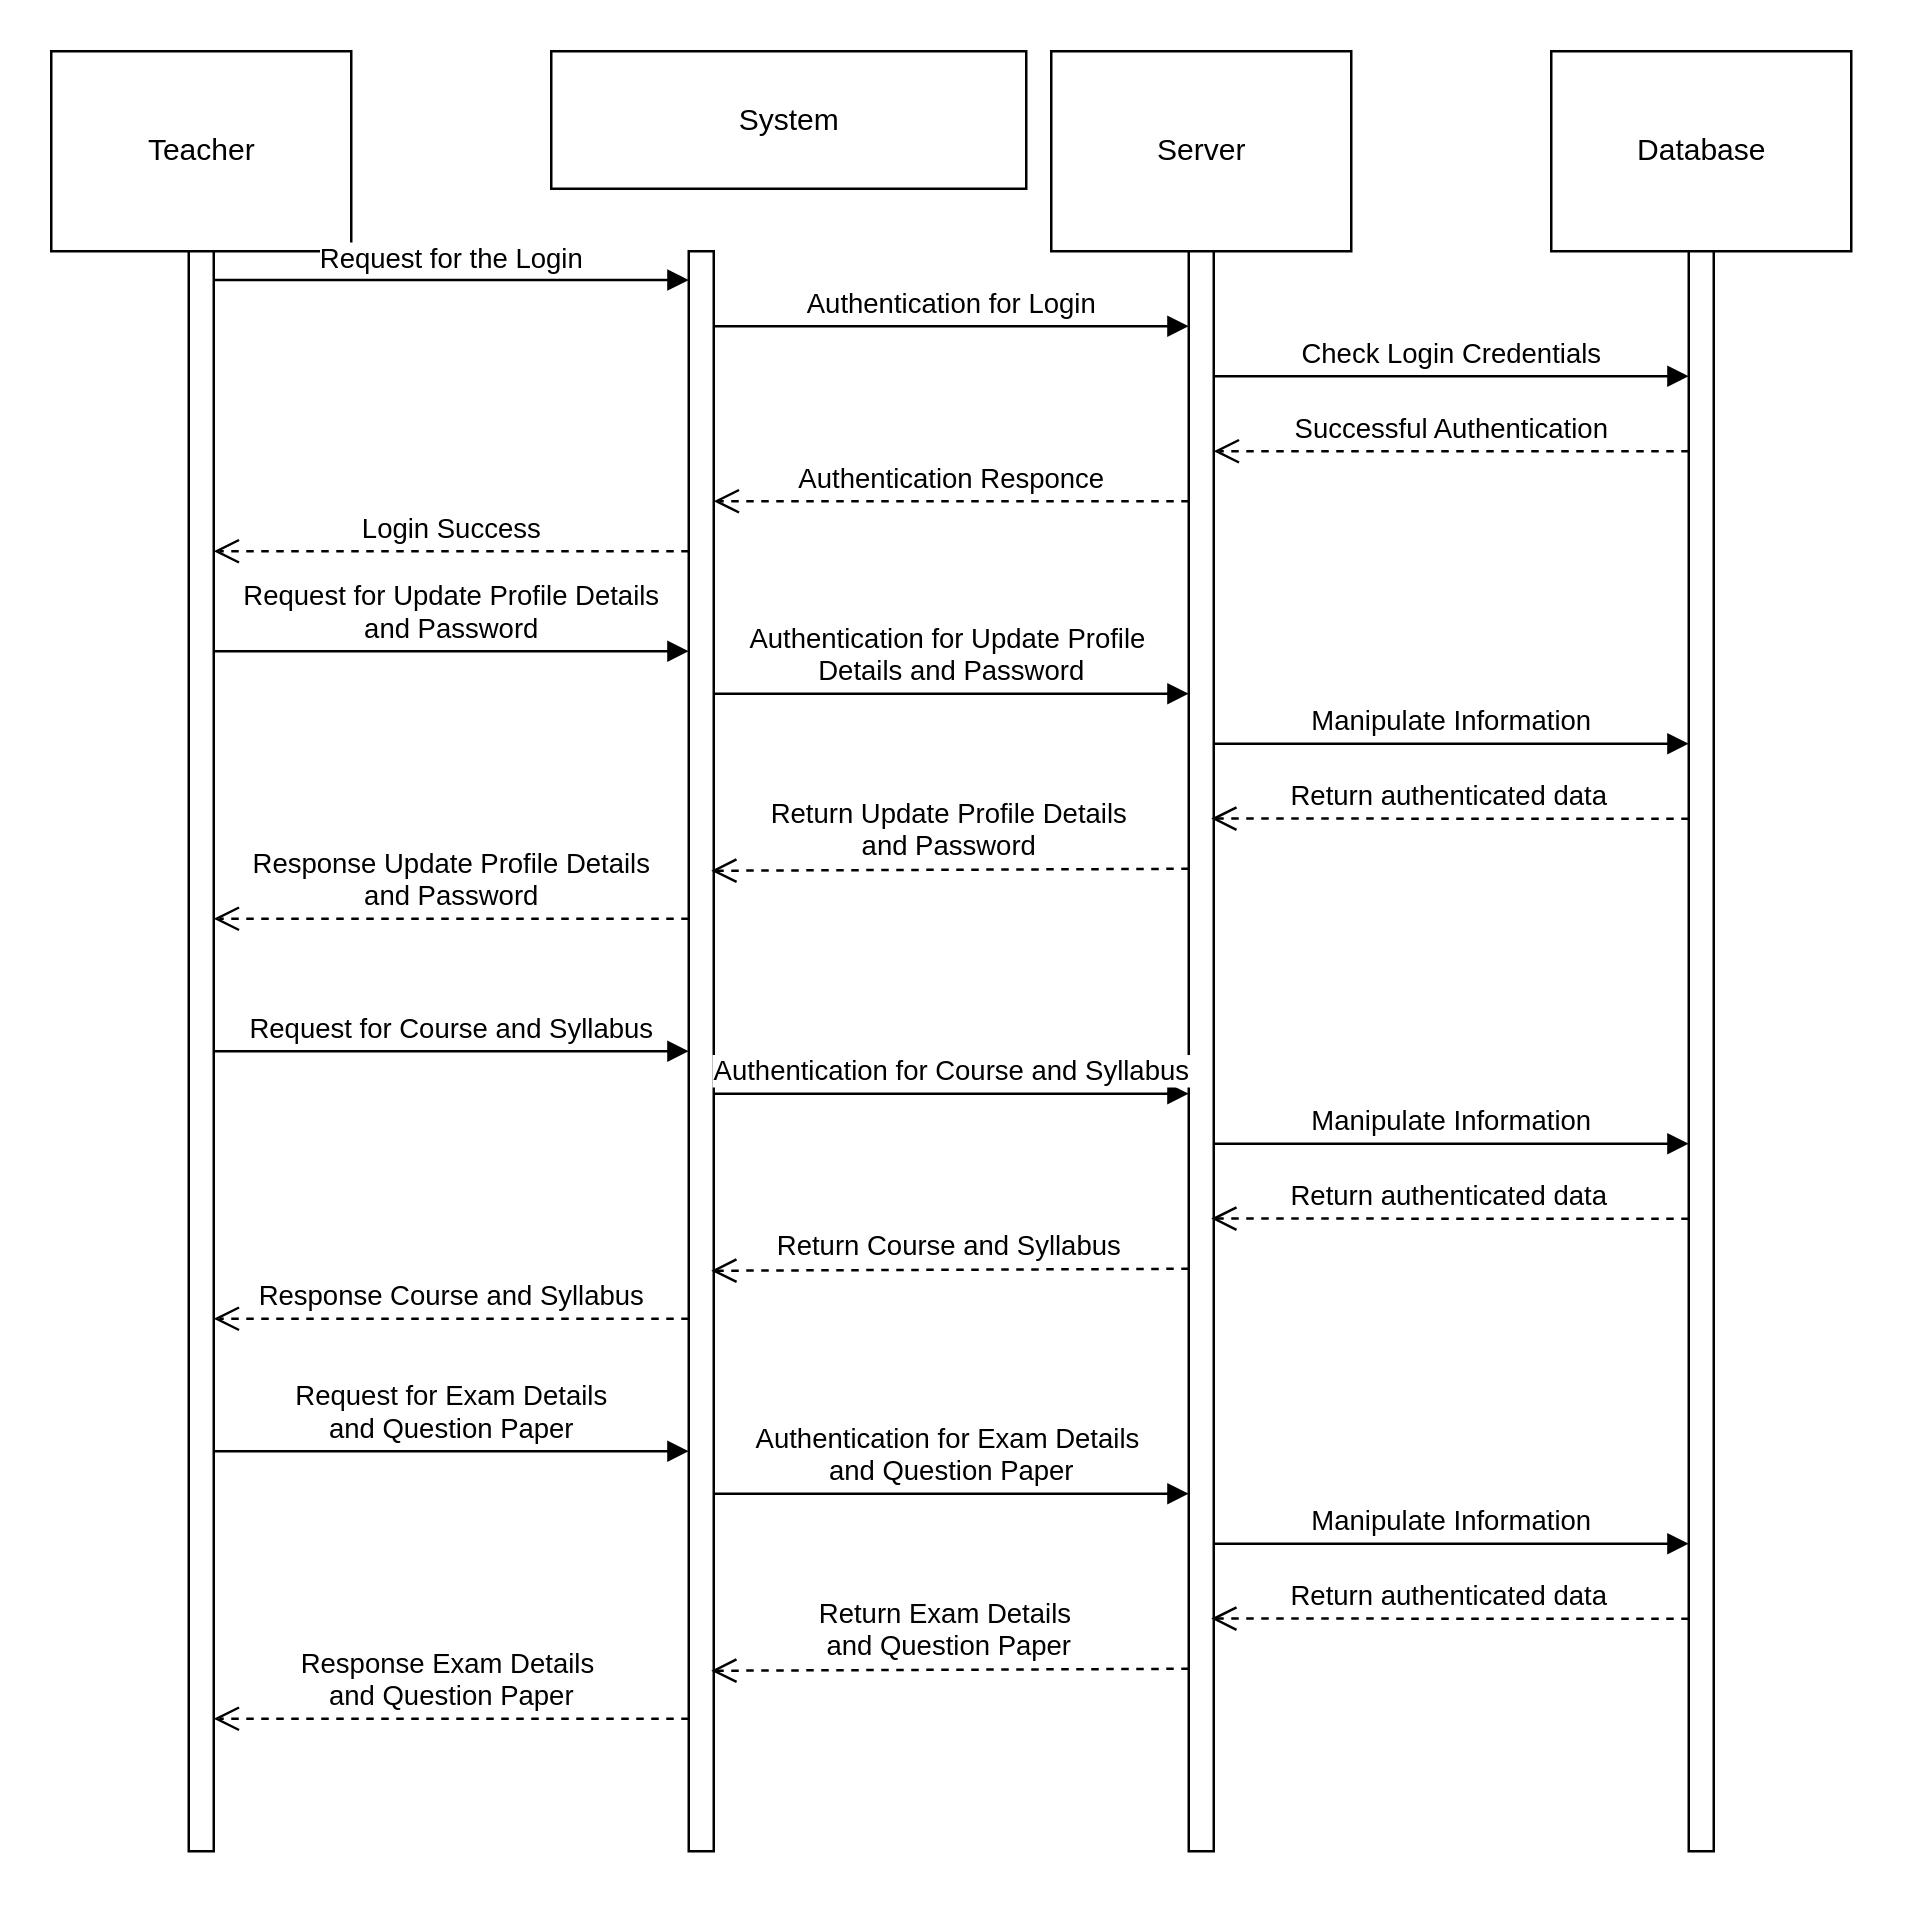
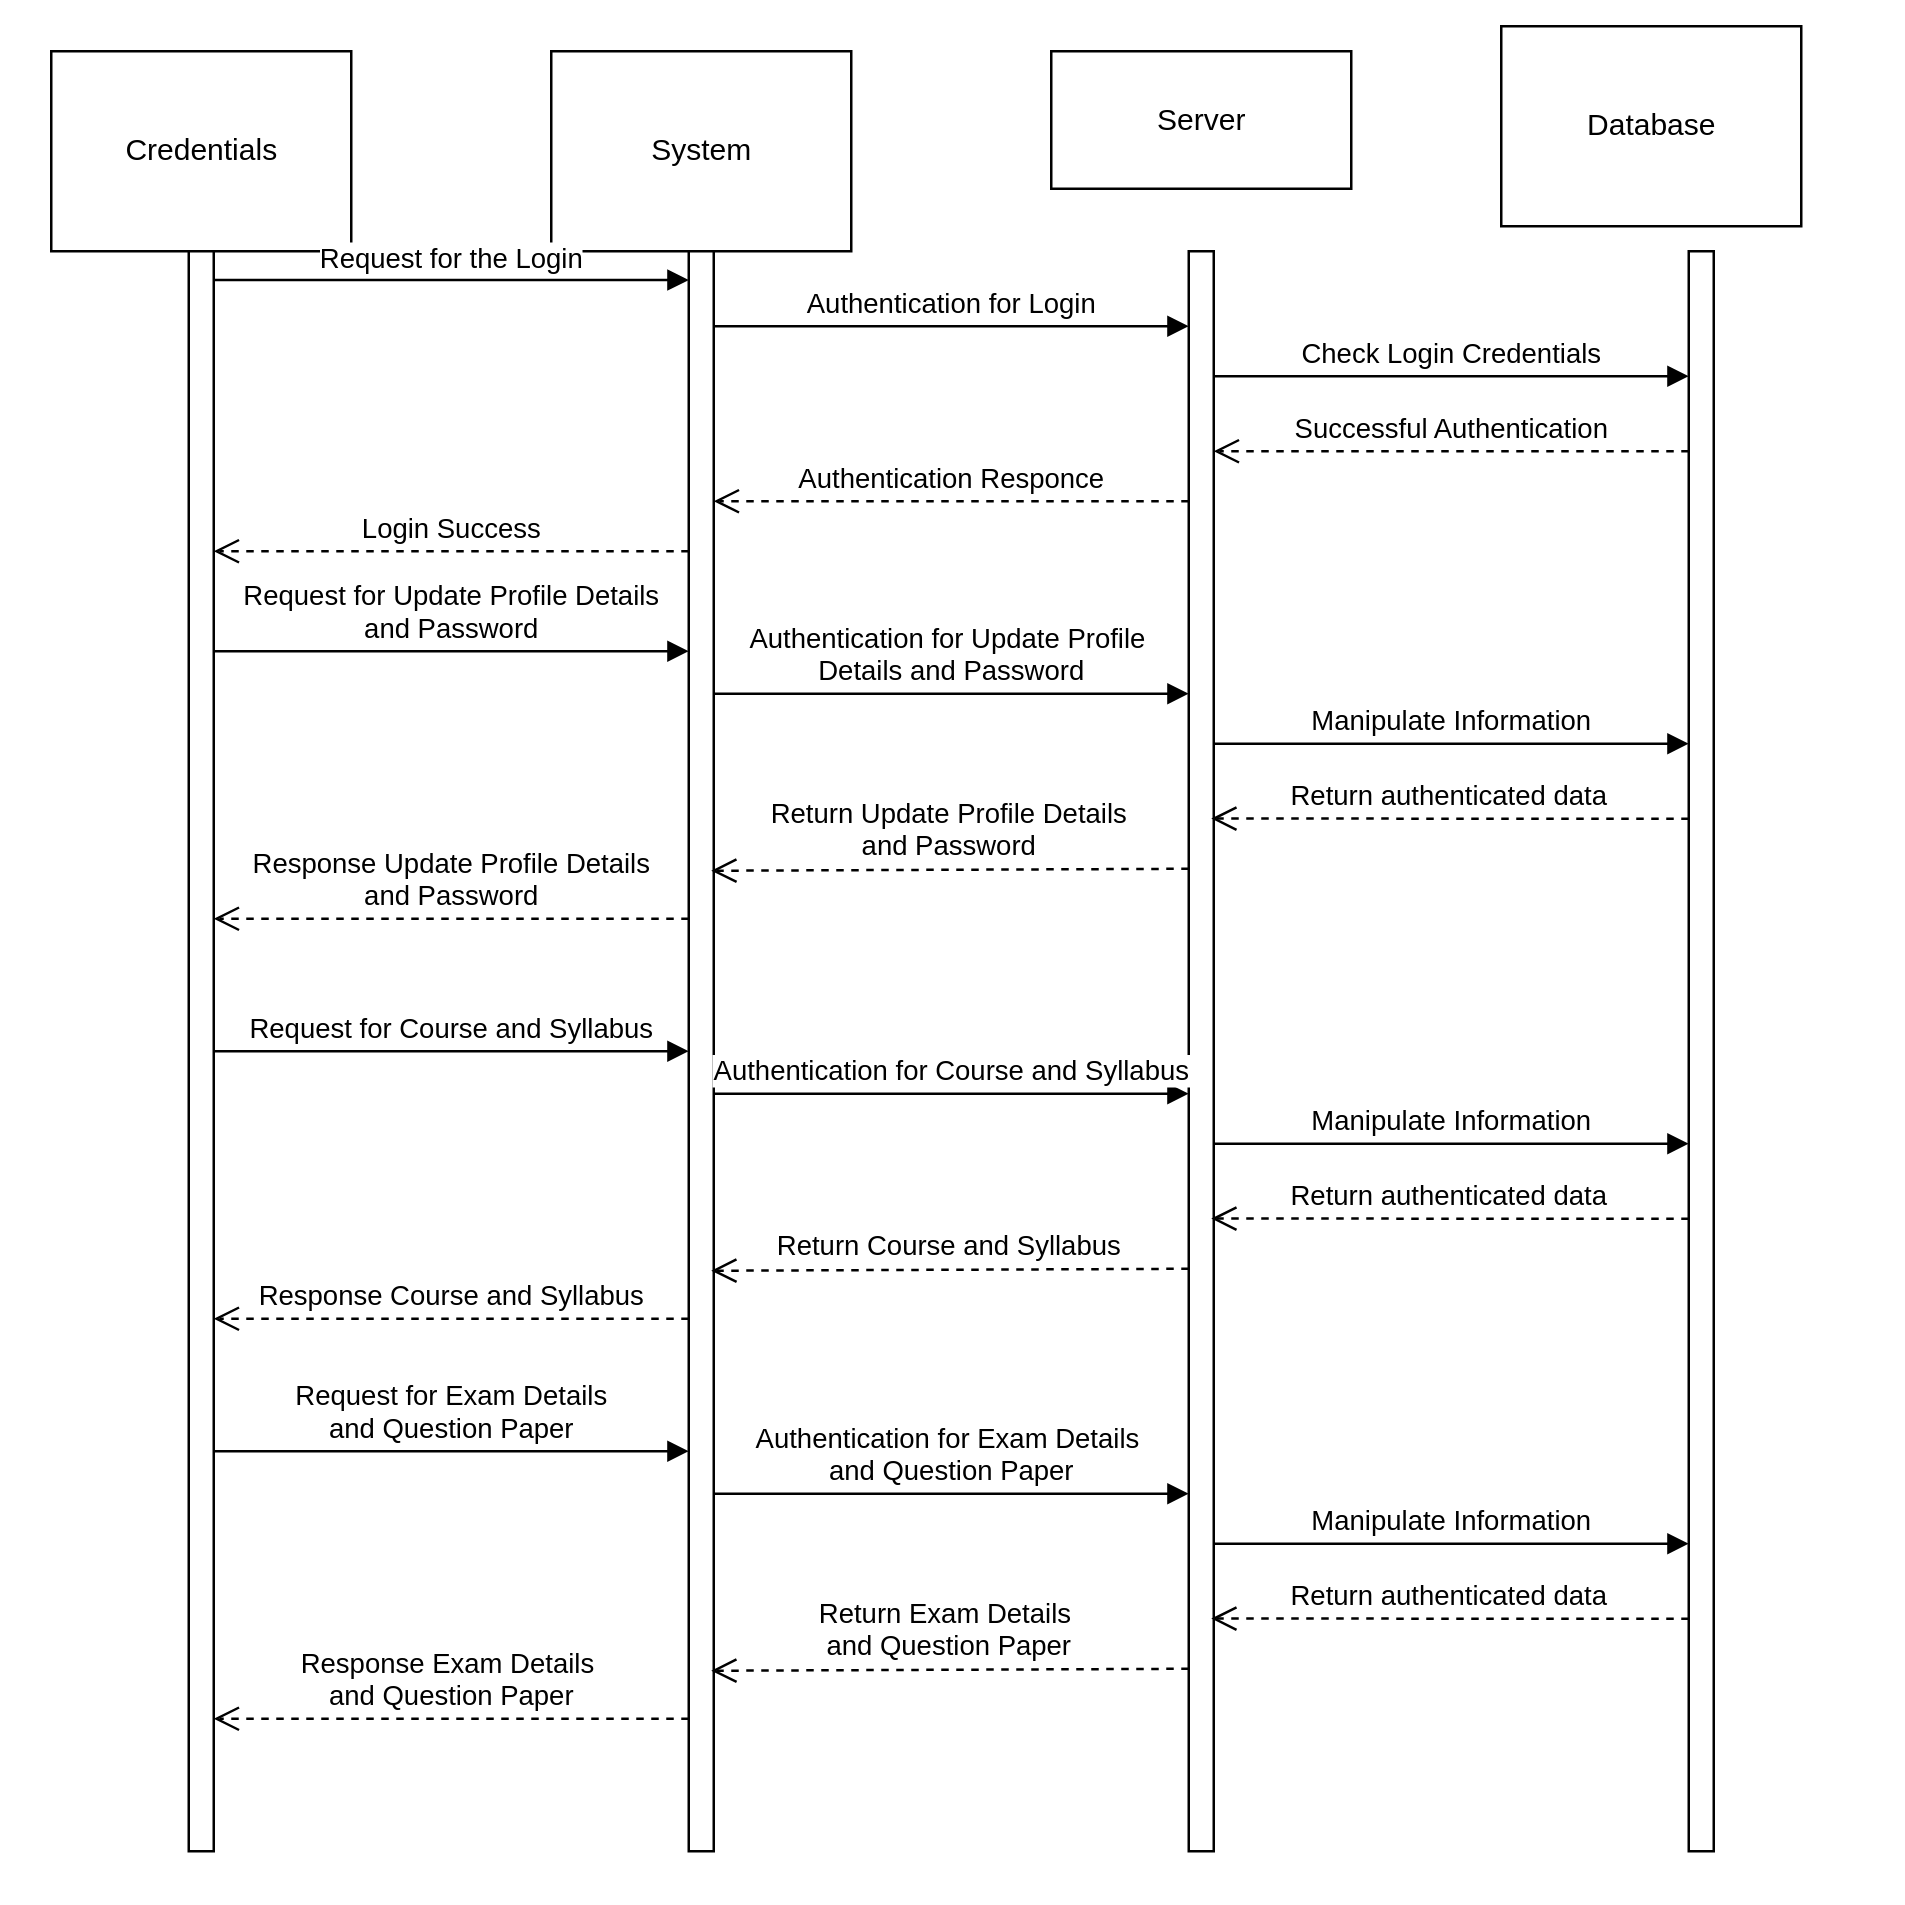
(789, 120) -> (701, 151)
(203, 151) -> (203, 151)
(1201, 151) -> (1201, 120)
(1701, 151) -> (1651, 126)
